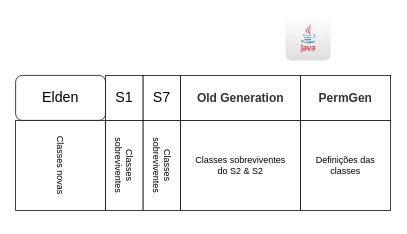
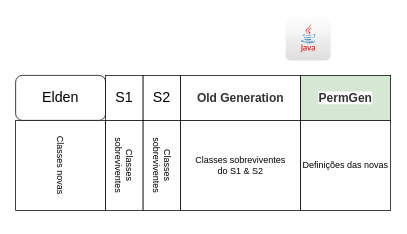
(162, 98) -> (162, 98)
(345, 98) -> (345, 98)
(240, 165) -> (240, 165)
(345, 165) -> (345, 165)
